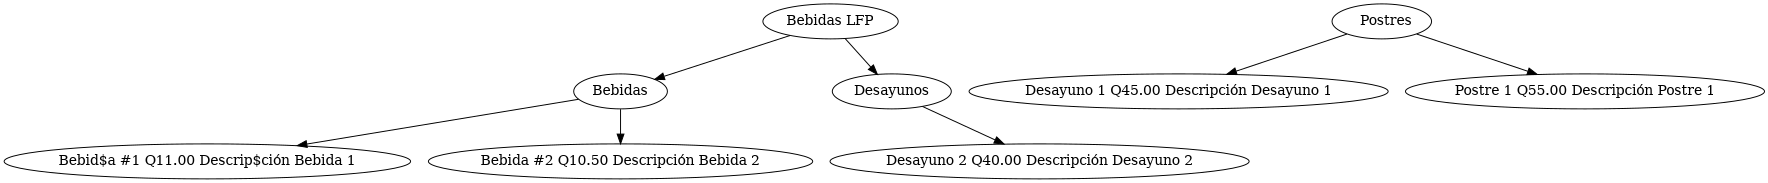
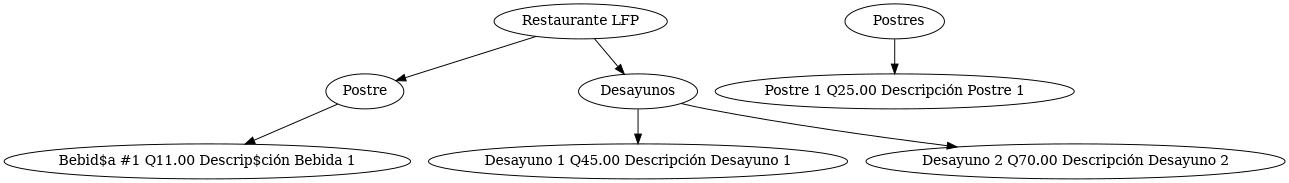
(831, 21) -> (581, 21)
(1291, 53) -> (638, 122)
(621, 91) -> (365, 91)
(1585, 91) -> (895, 91)
(621, 161) -> none
(1040, 161) -> (1076, 161)
